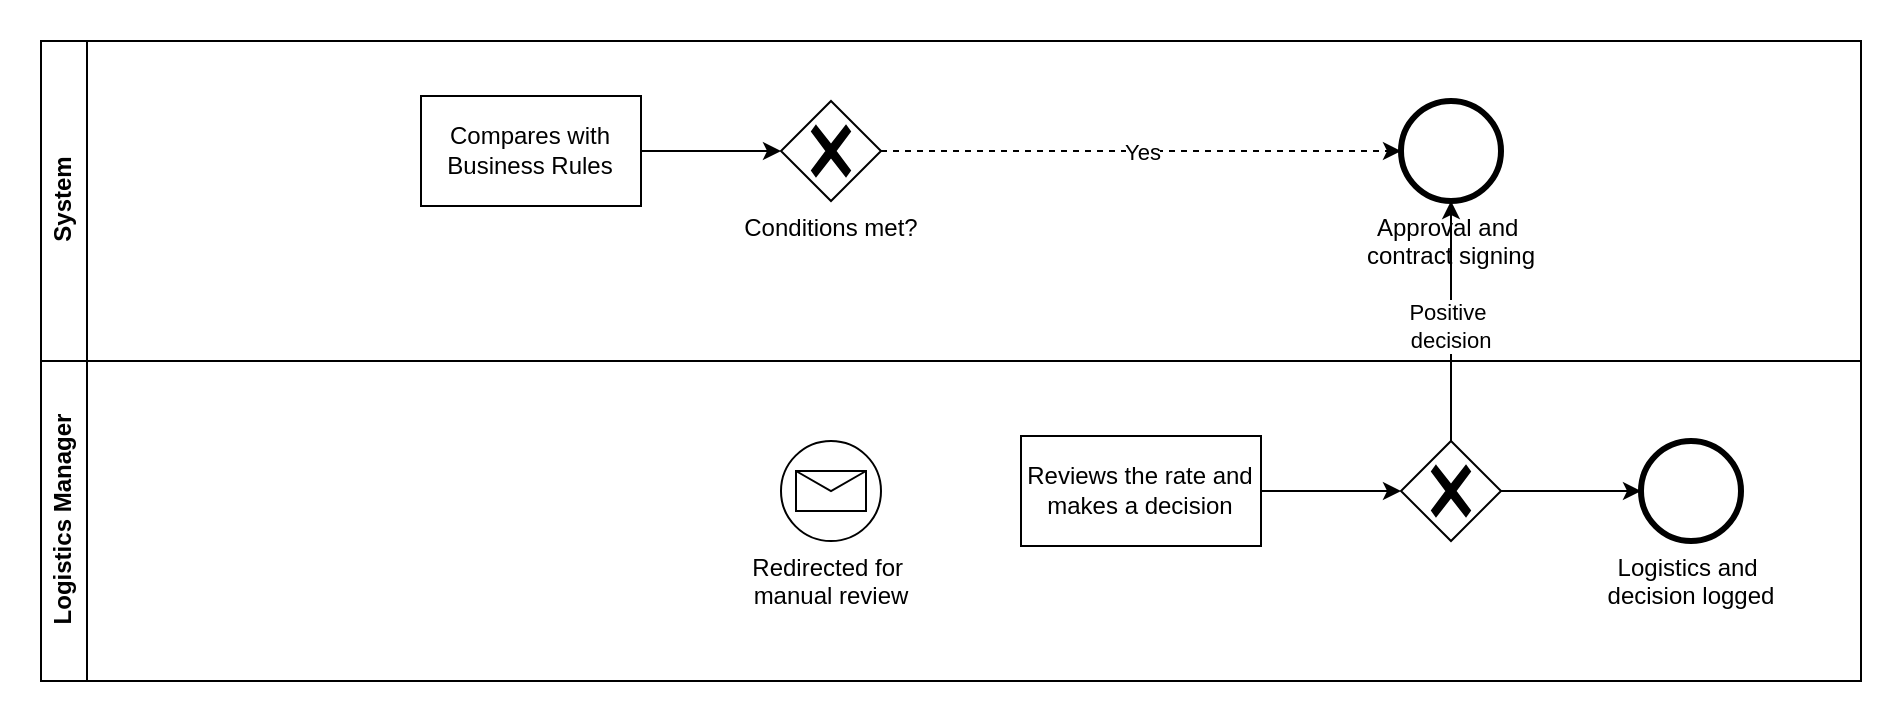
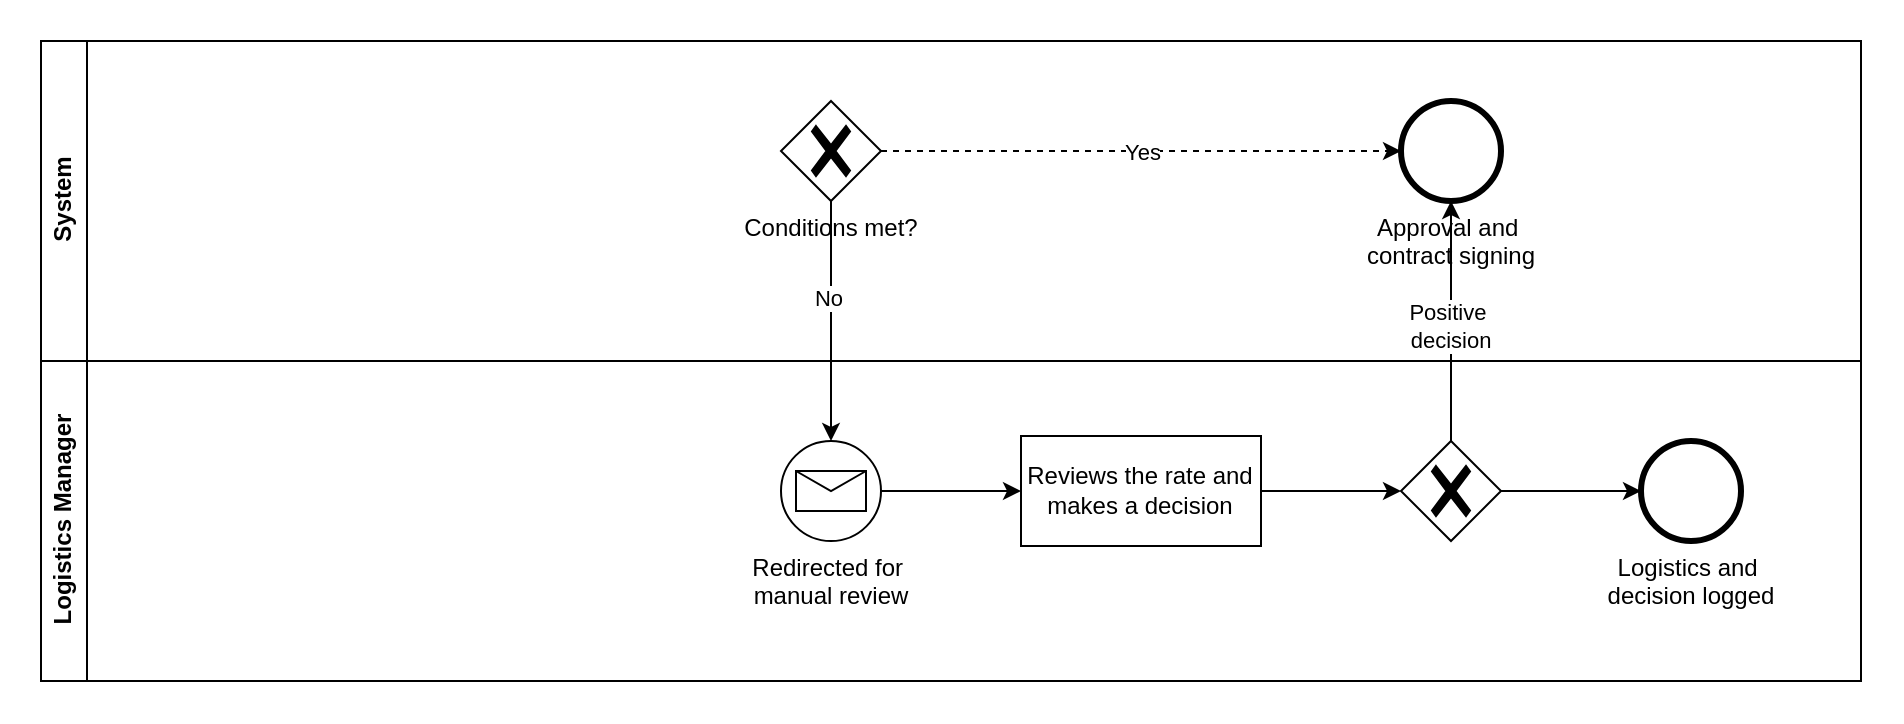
(531, 151) -> none
(704, 151) -> none
none -> (831, 279)
none -> (944, 491)
